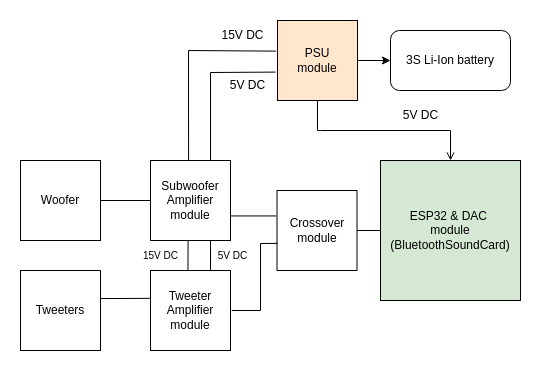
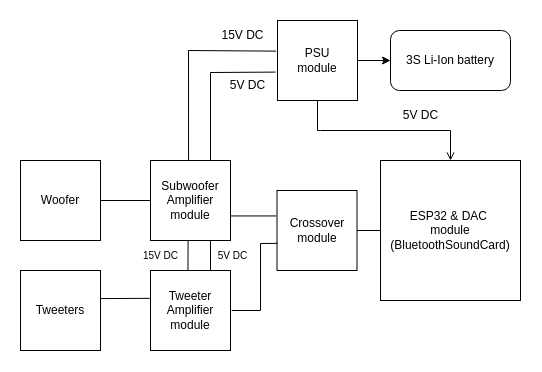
(318, 61) -> (318, 61)
(451, 231) -> (451, 231)
